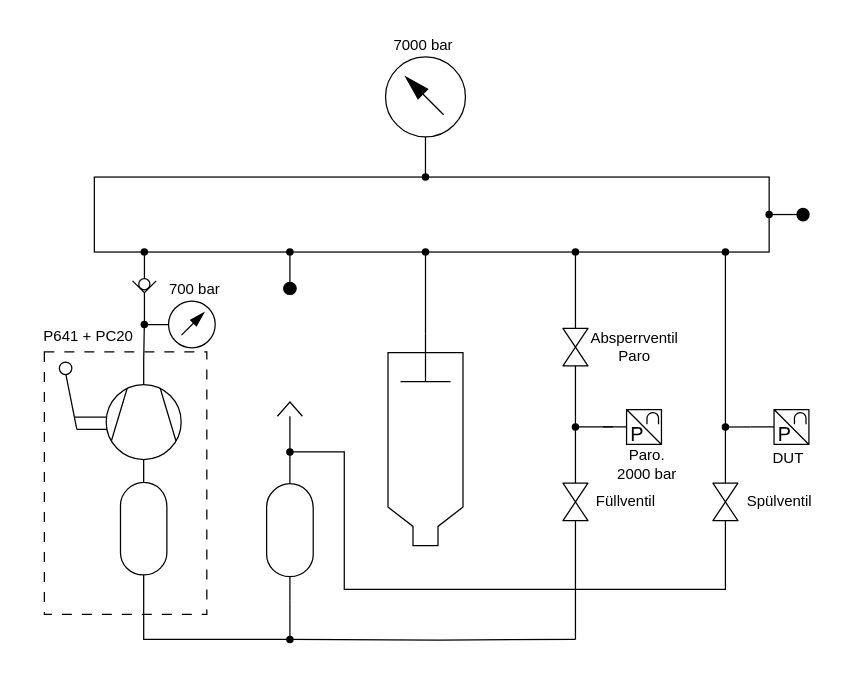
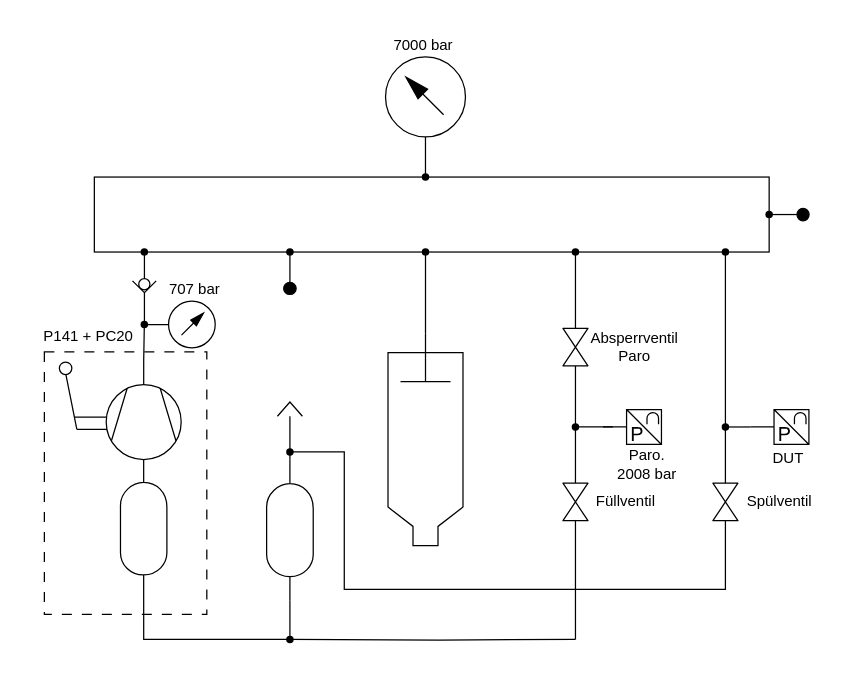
(195, 289) -> (195, 289)
(89, 337) -> (89, 337)
(648, 464) -> (648, 464)
